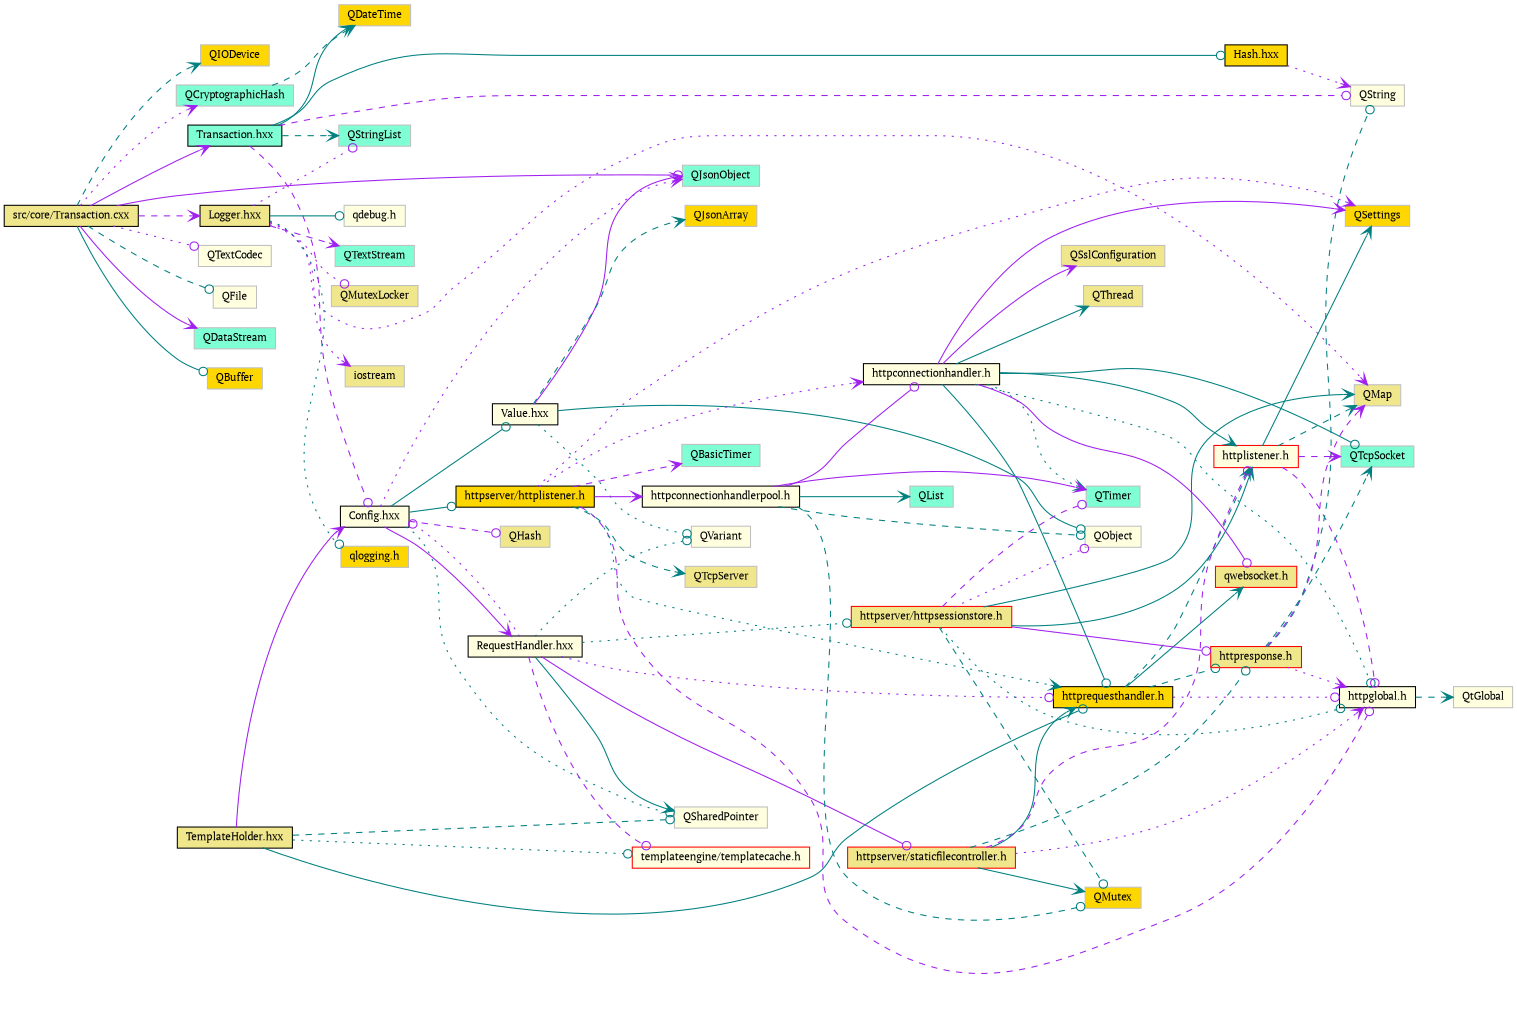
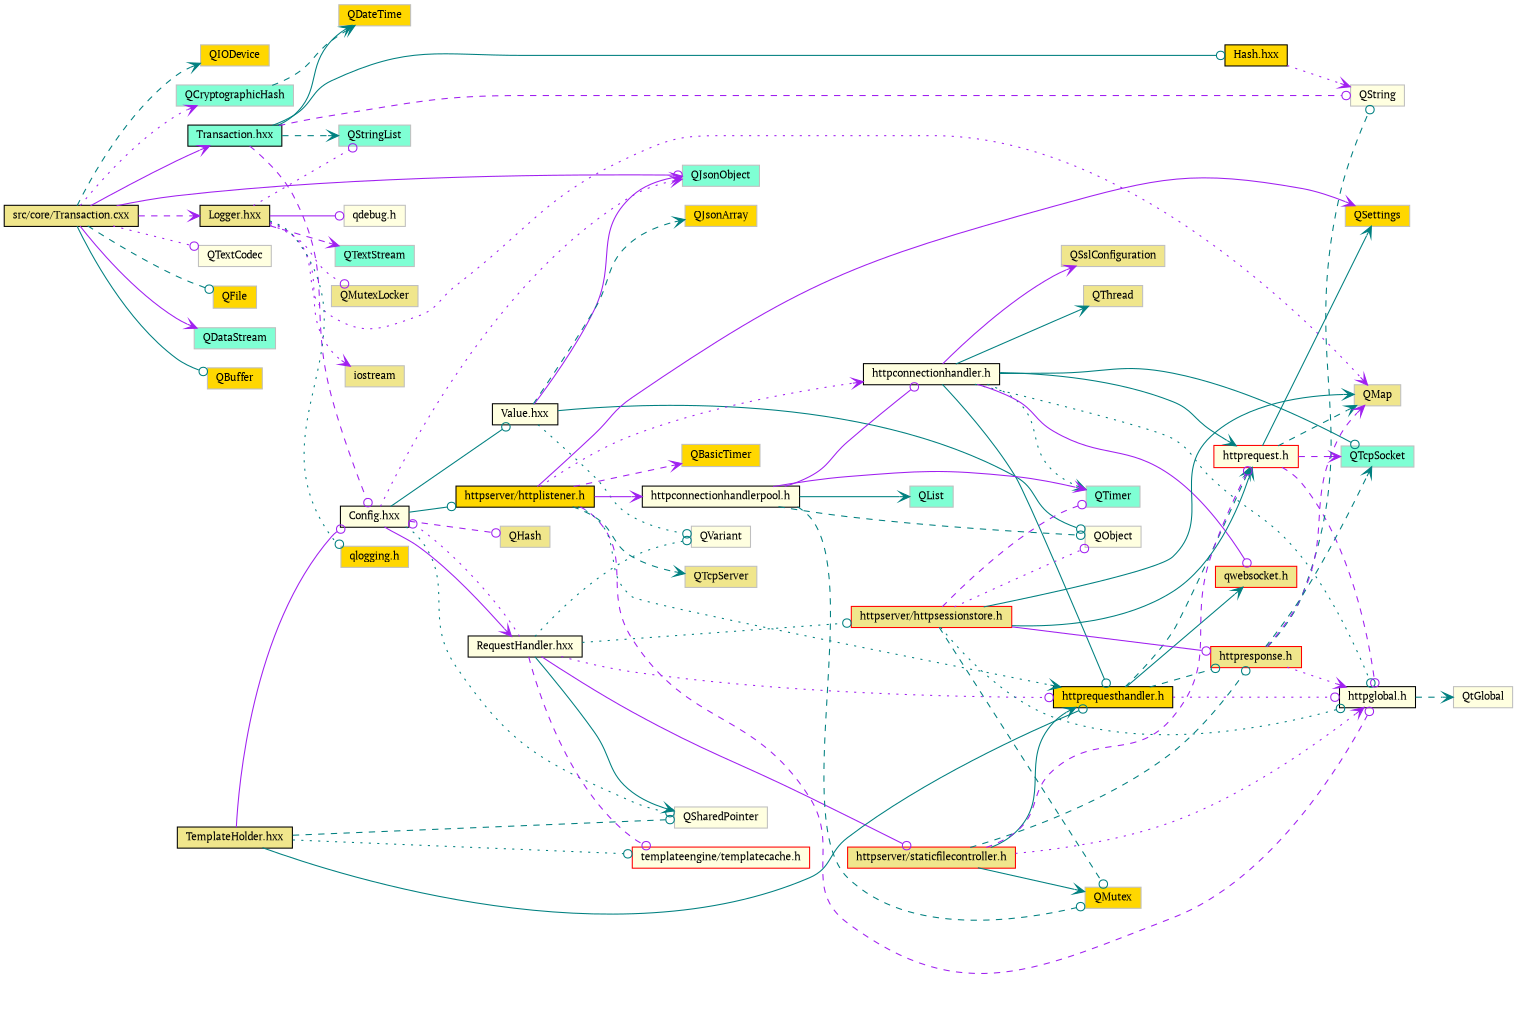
(294, 216) -> (294, 216)
(1106, 217) -> none
(910, 249) -> (910, 249)
(235, 297) -> (235, 297)
(721, 455) -> (721, 455)
(1256, 457) -> (1256, 457)
(263, 671) -> (263, 671)
